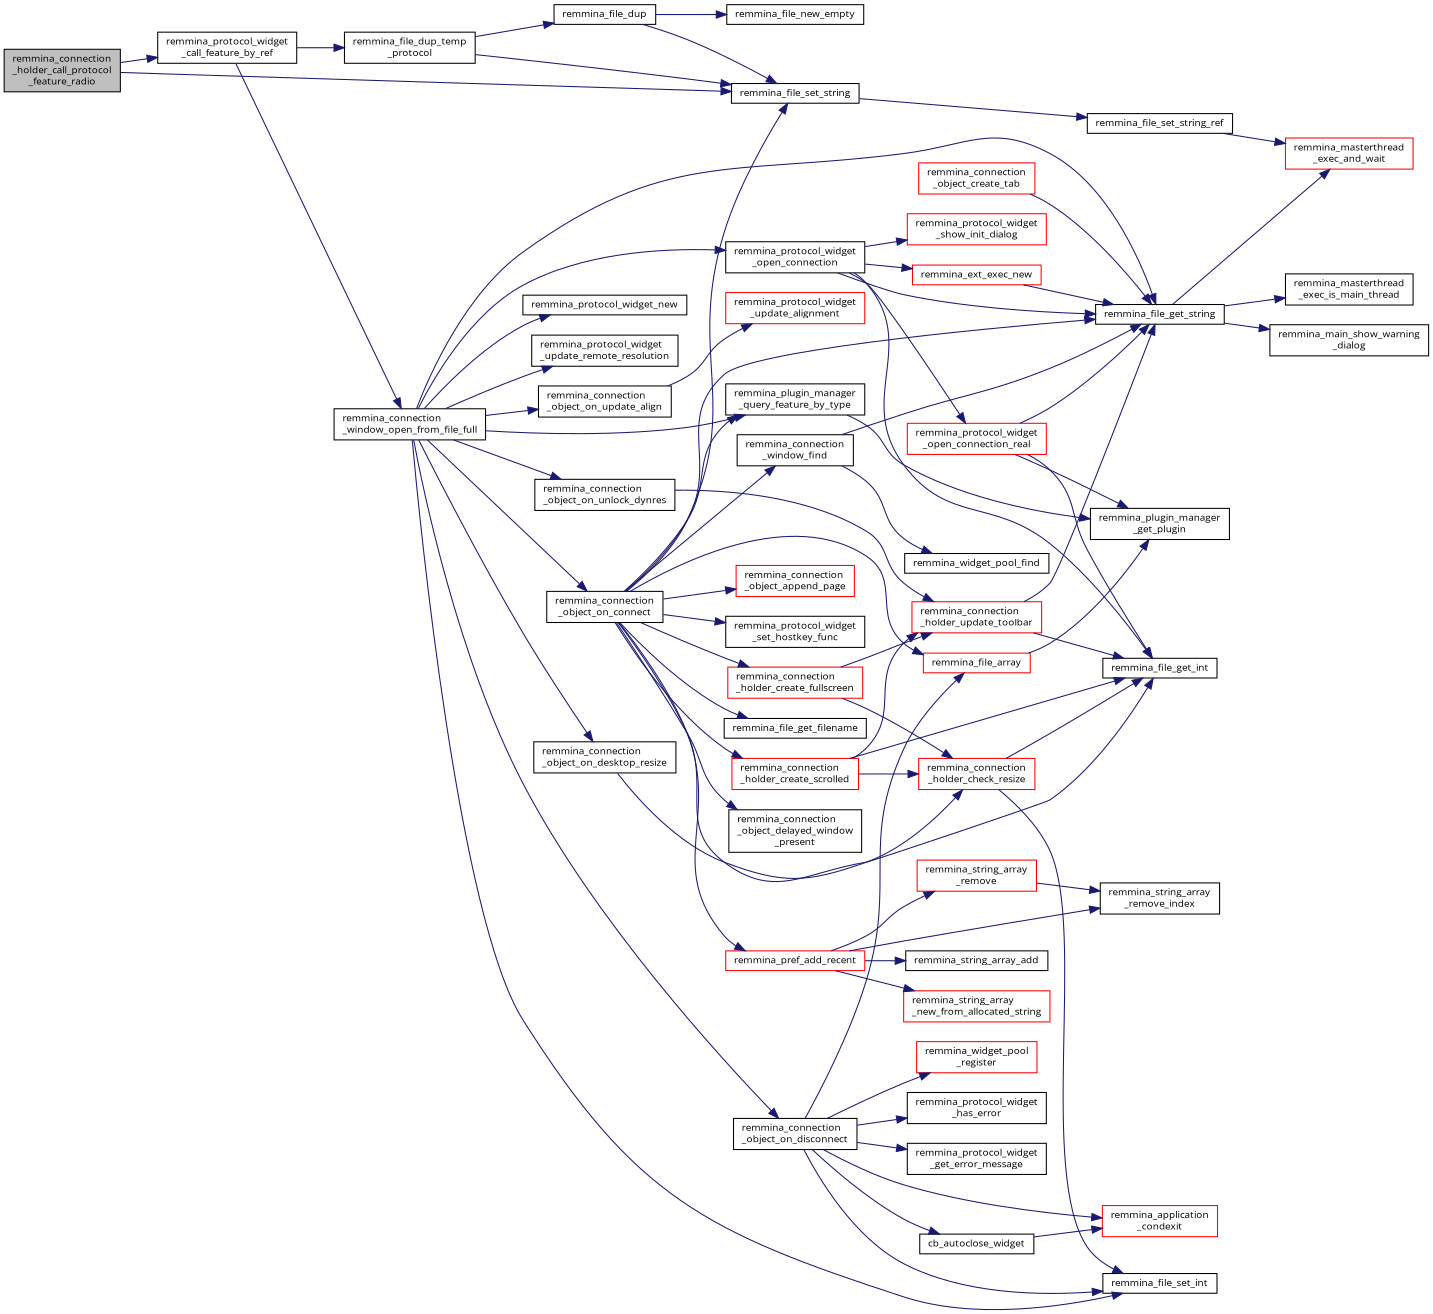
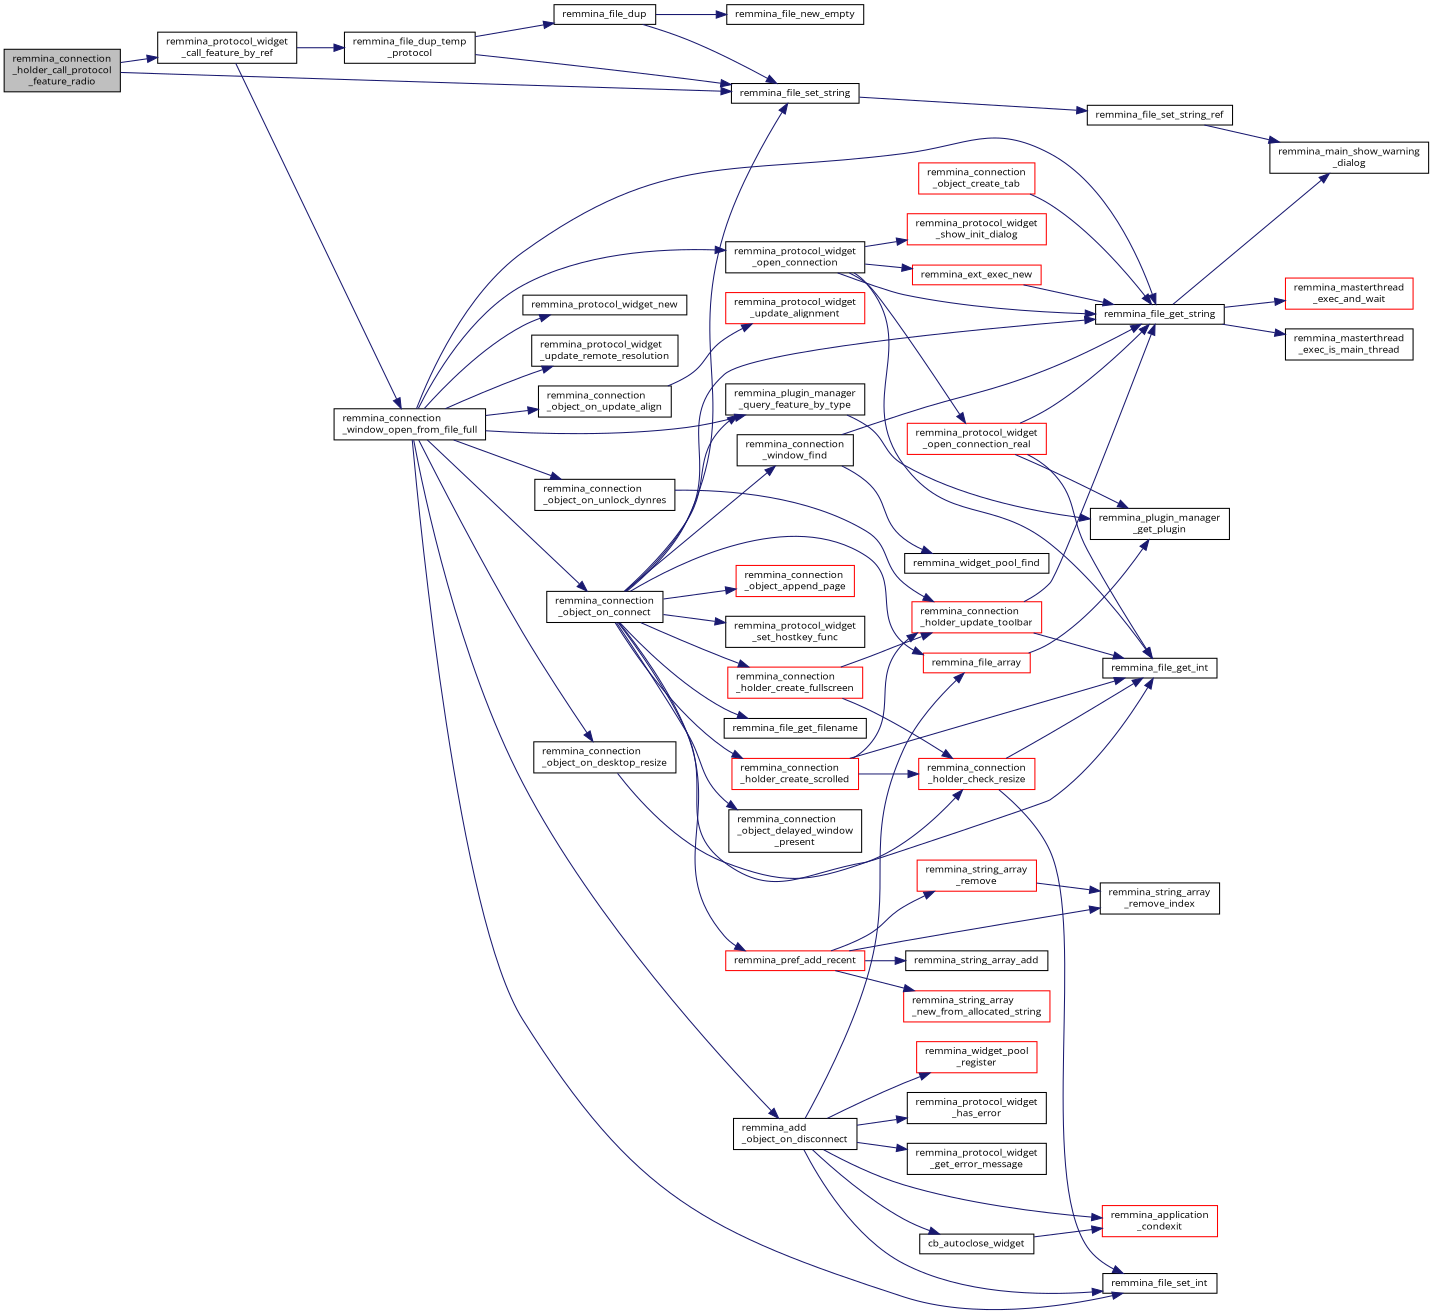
(1249, 138) -> (1237, 132)
(795, 1134) -> (795, 1134)
